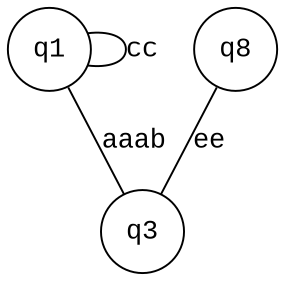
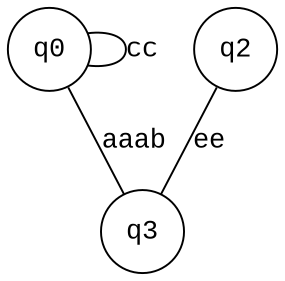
(49, 49) -> (49, 49)
(236, 49) -> (236, 49)
